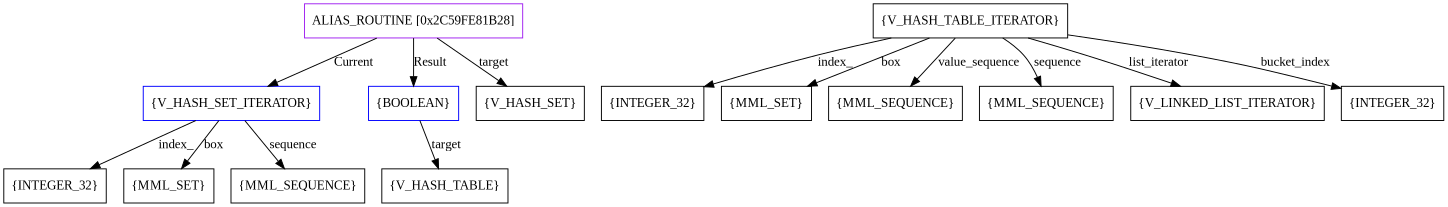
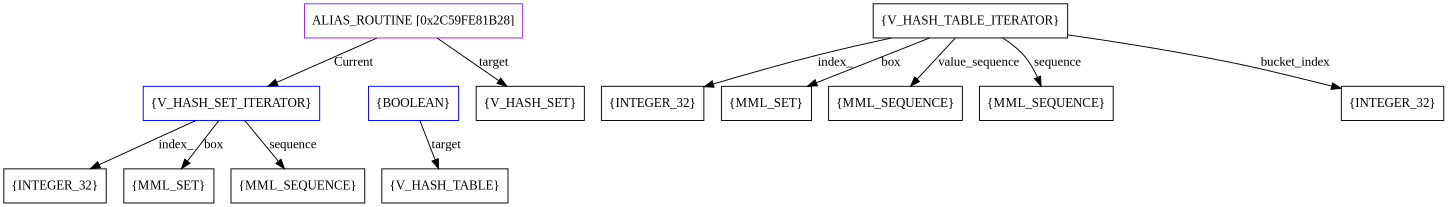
(414, 57) -> none
(1228, 103) -> none
